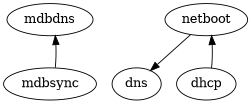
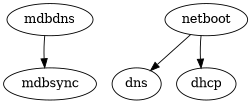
(56, 56) -> (44, 47)
(212, 56) -> (200, 47)
